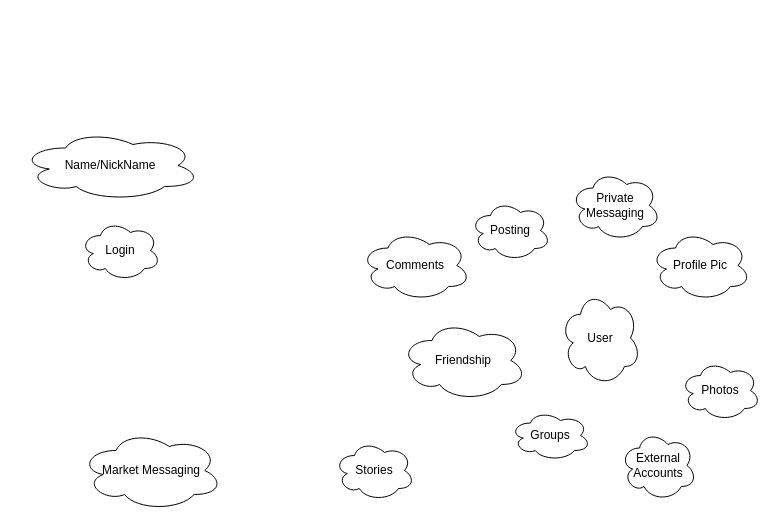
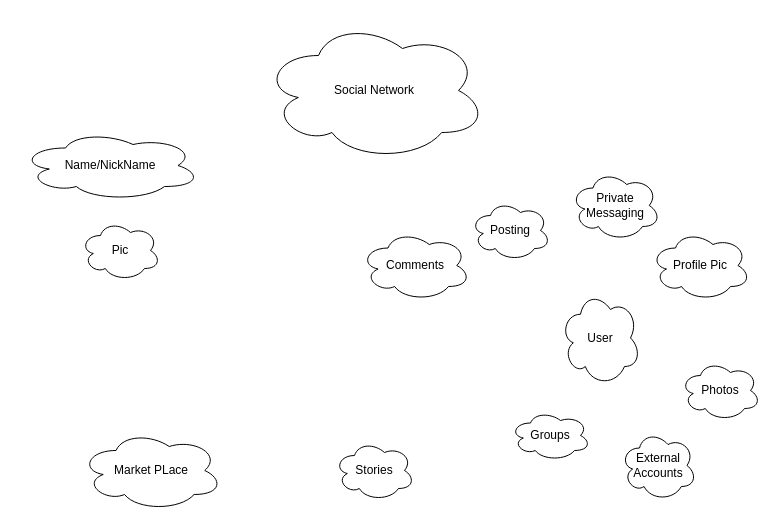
none -> (375, 91)
(121, 251) -> (121, 251)
(464, 361) -> none
(152, 471) -> (152, 471)
